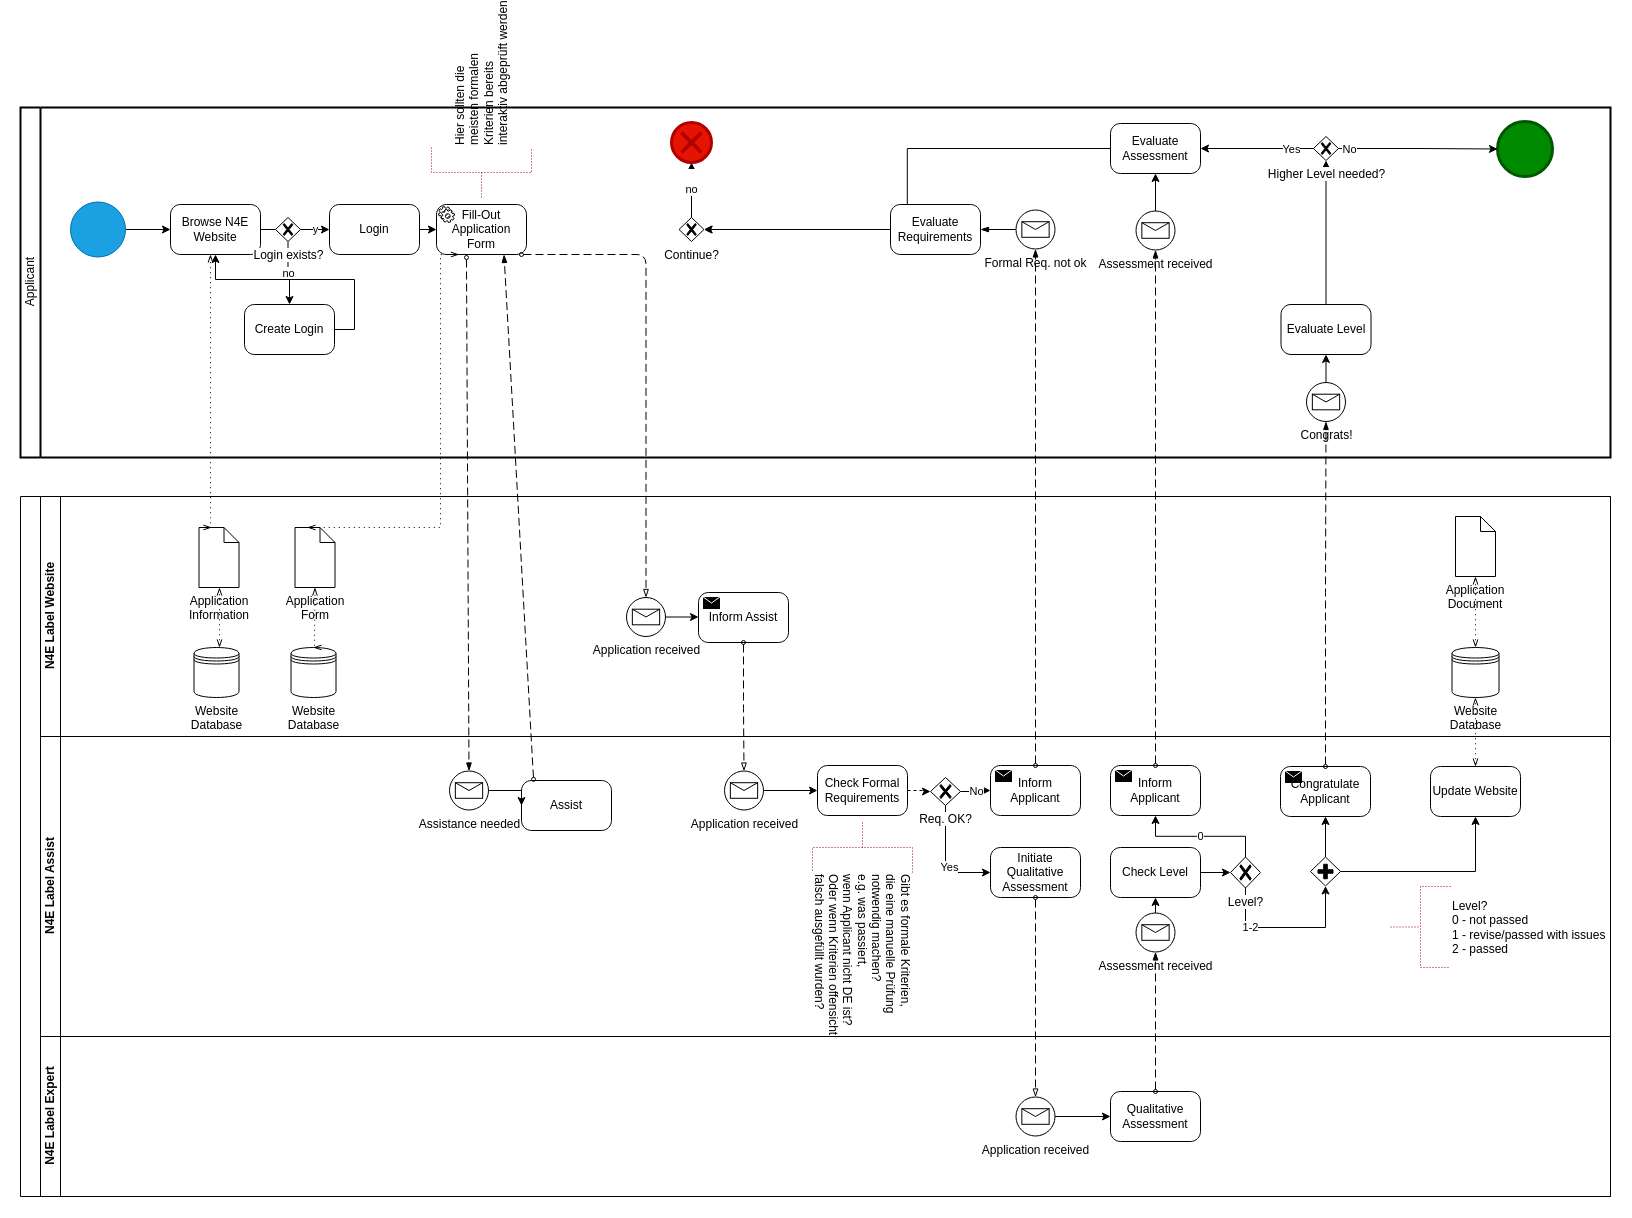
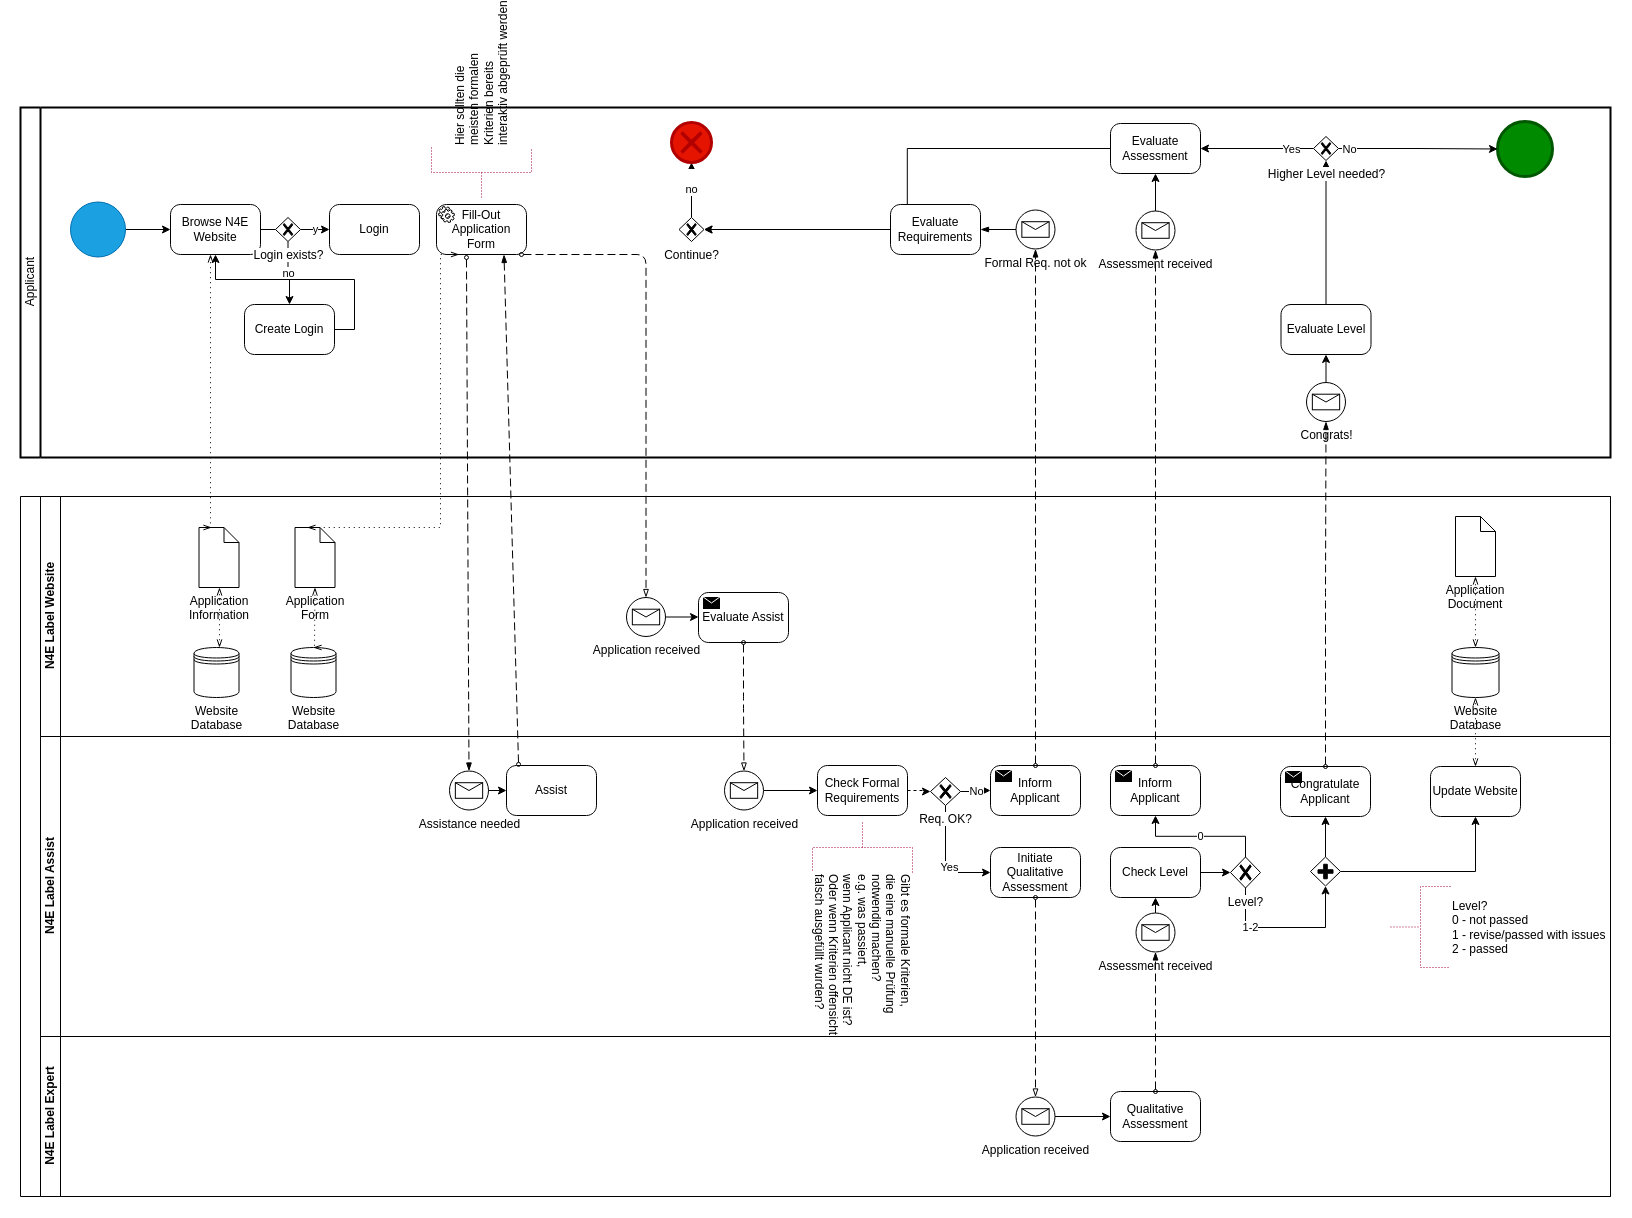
(425, 230) -> none
(744, 618) -> (744, 618)
(567, 806) -> (552, 791)
